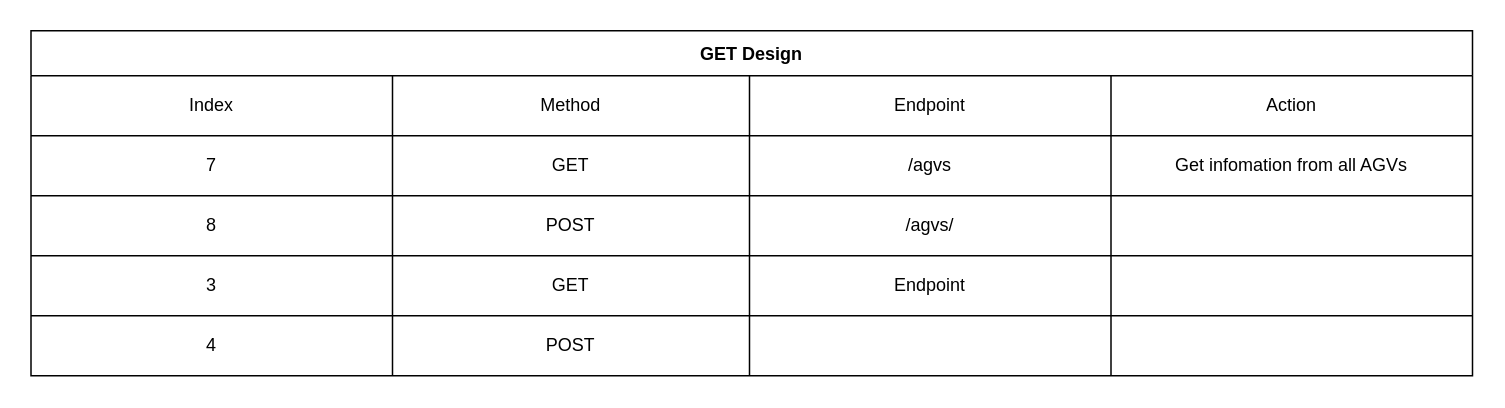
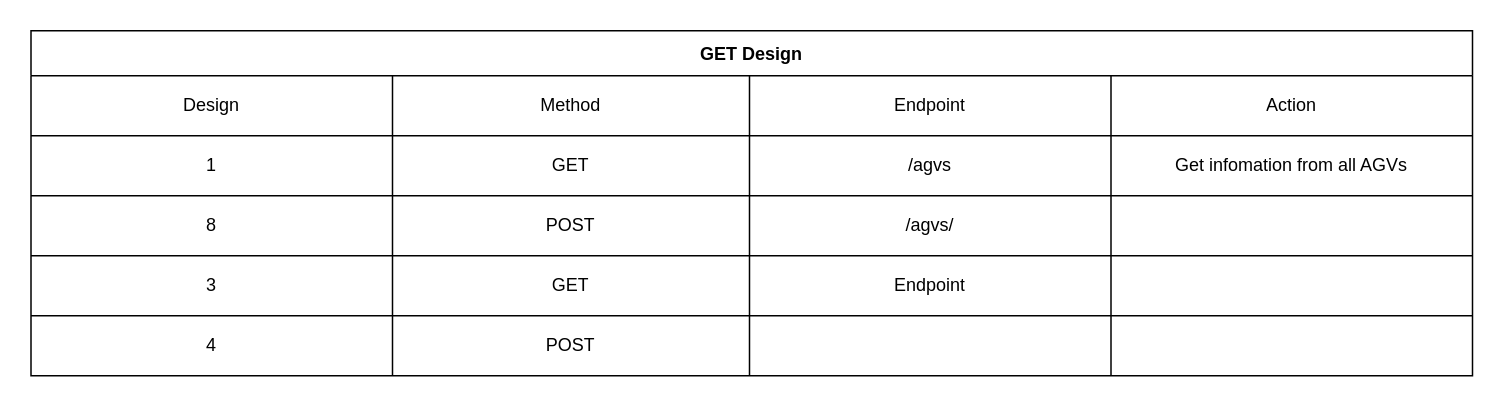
(212, 106) -> (212, 106)
(212, 166) -> (212, 166)
